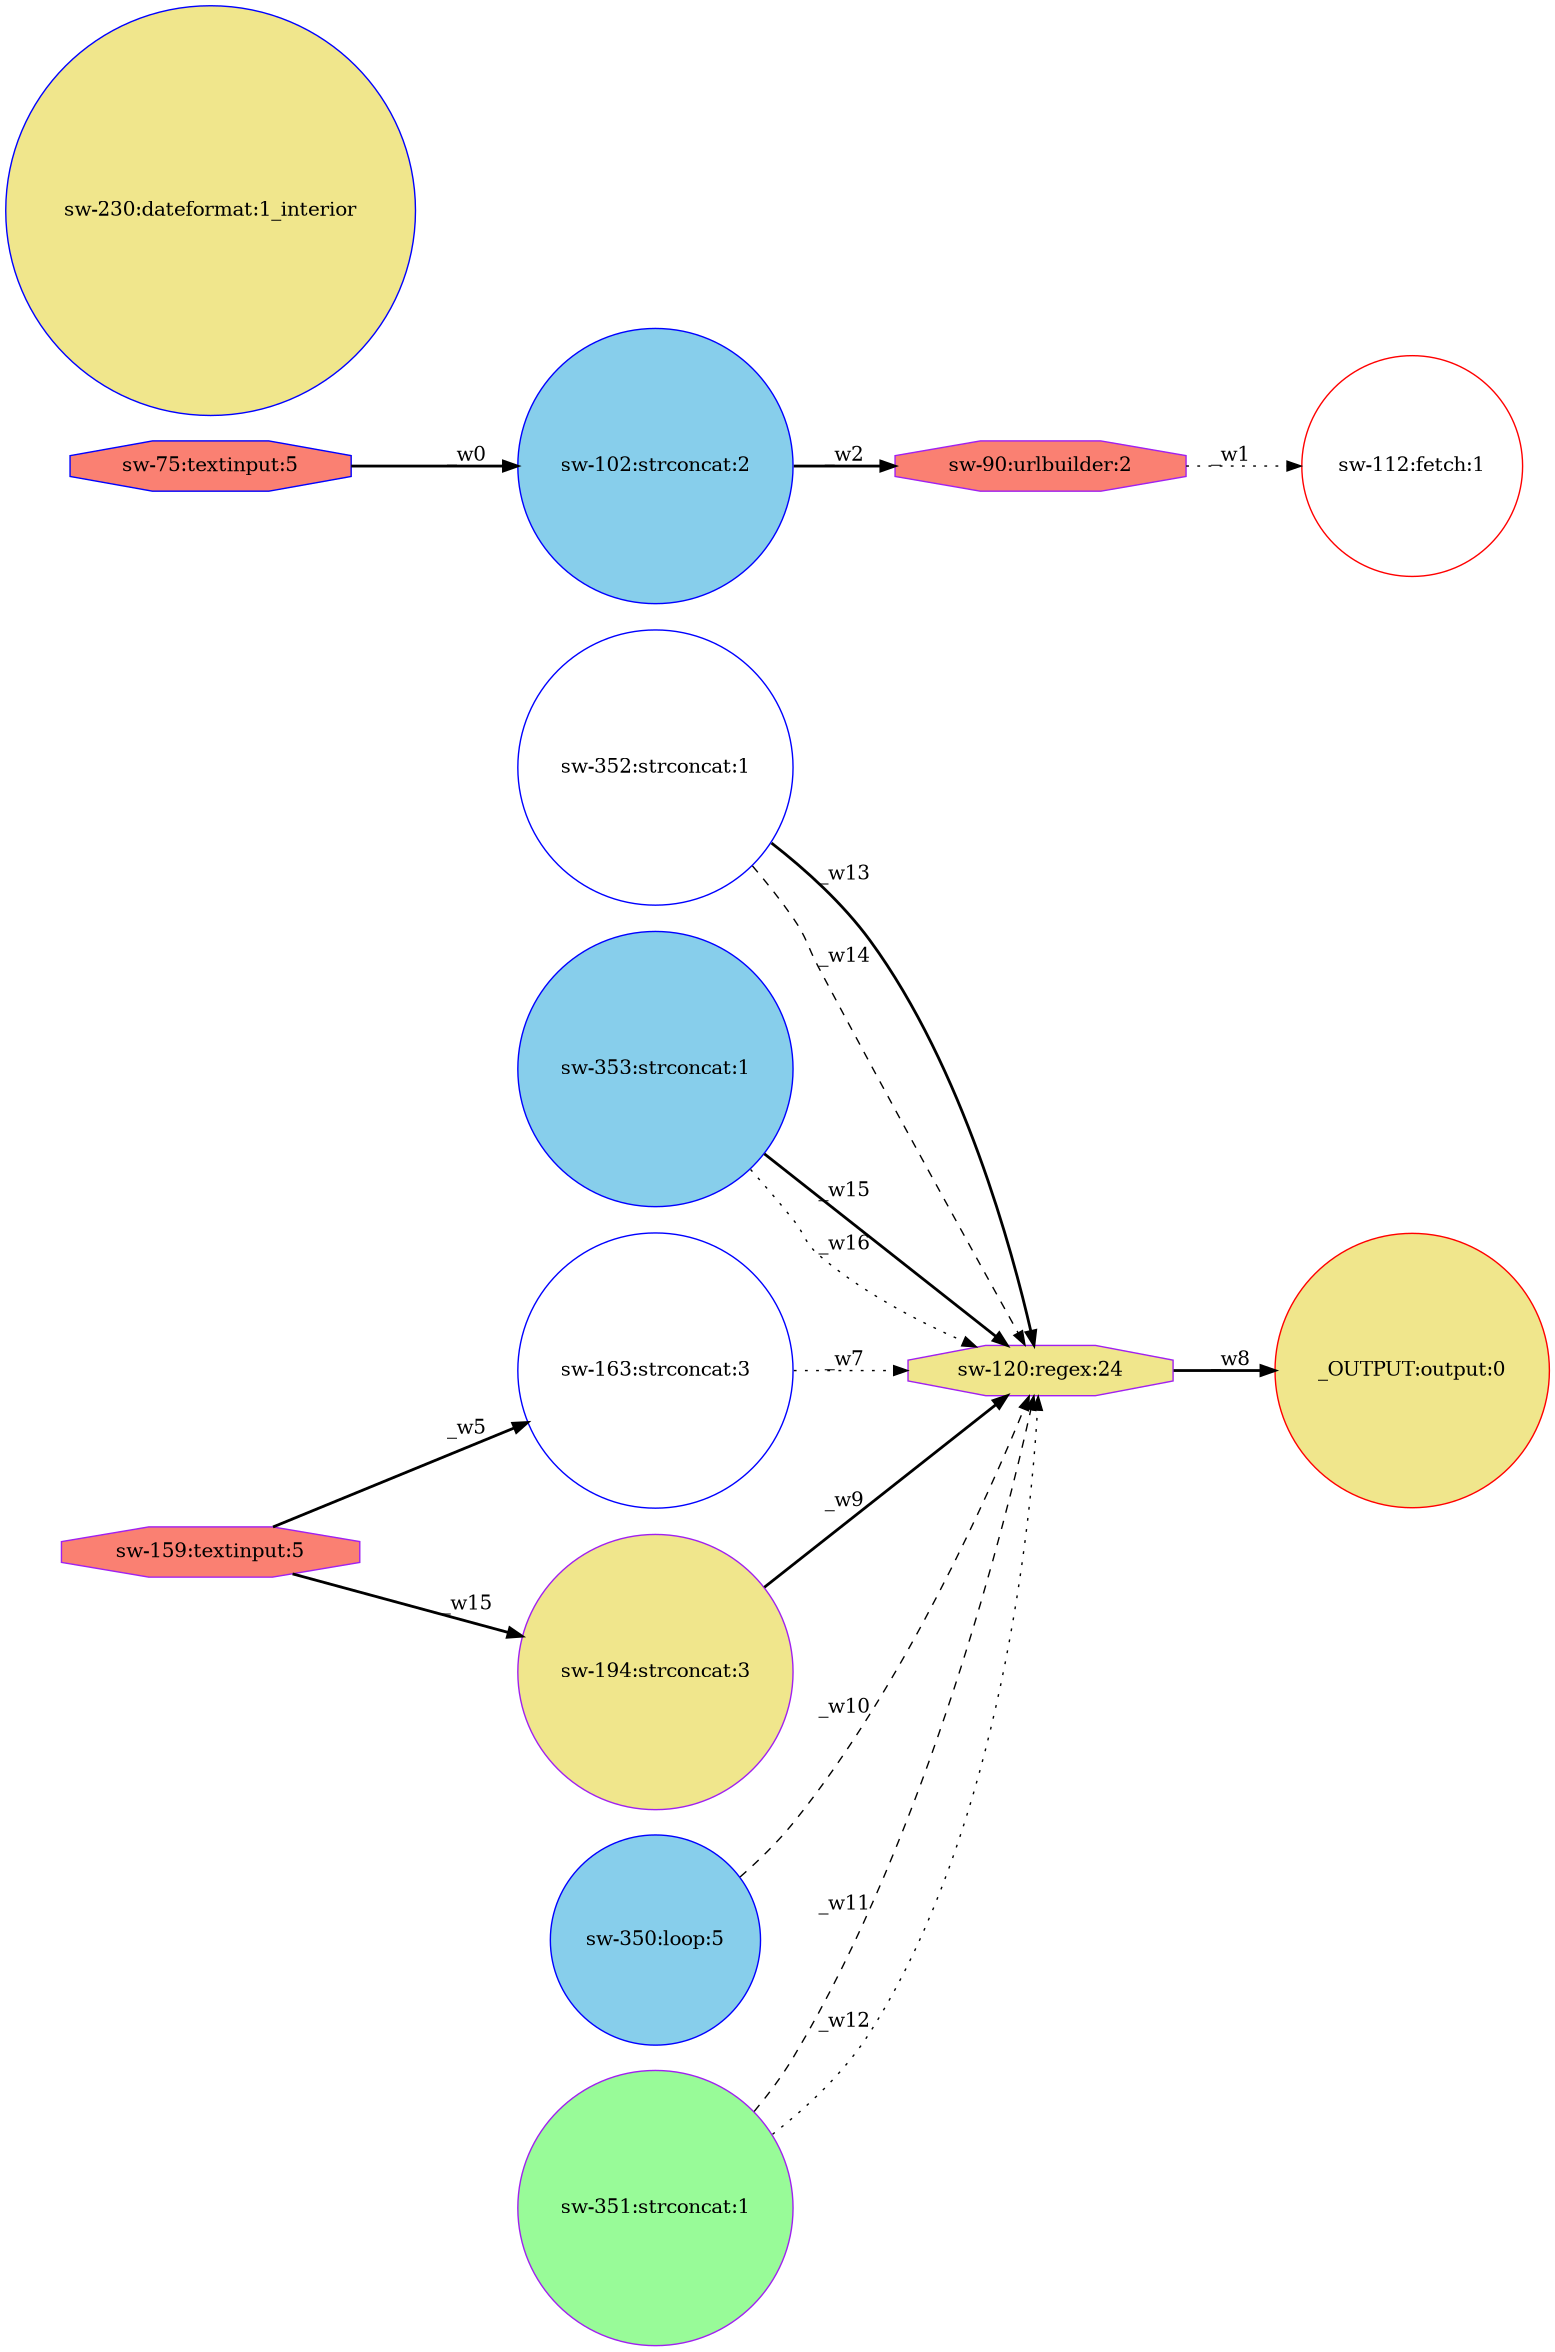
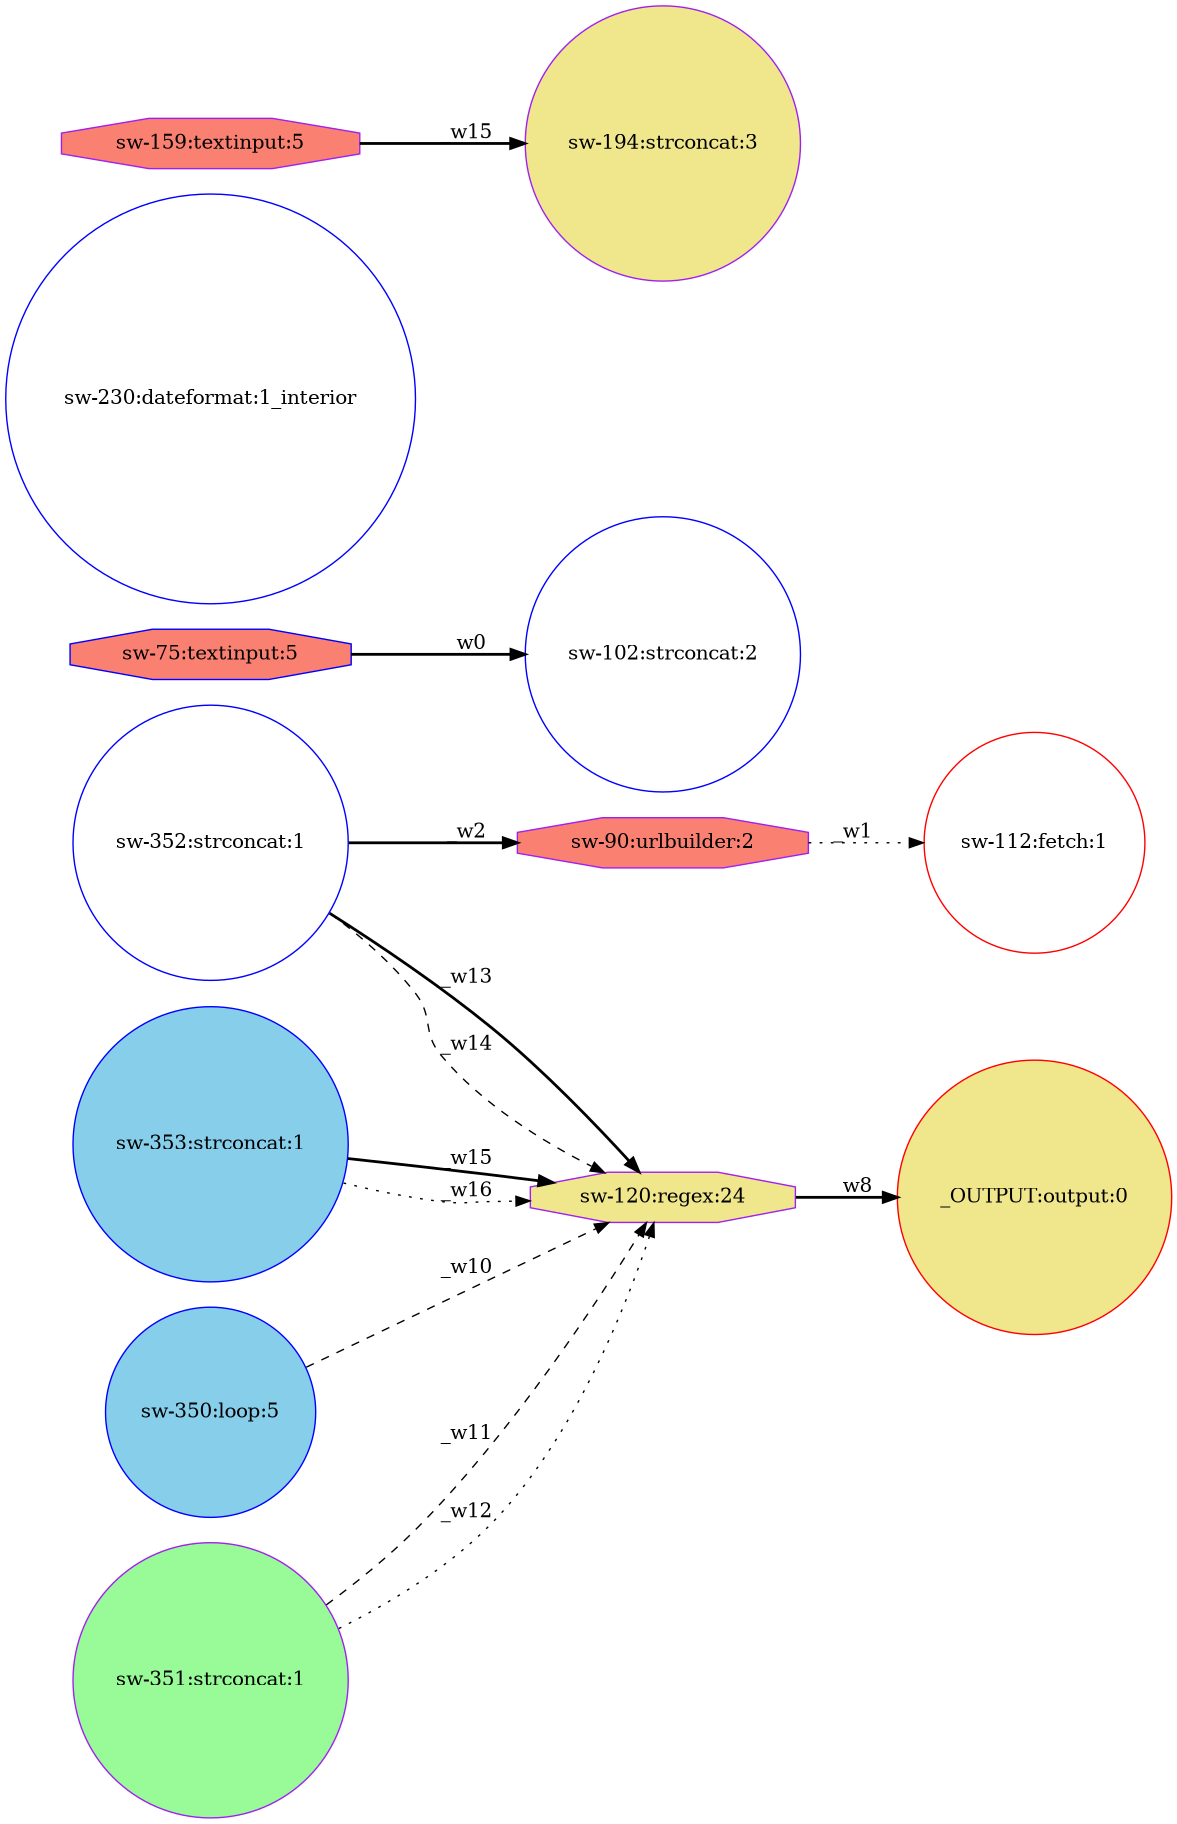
(211, 211) -> (211, 399)
(655, 466) -> (663, 654)
(837, 466) -> (426, 843)
(655, 1371) -> none
(880, 1496) -> none
